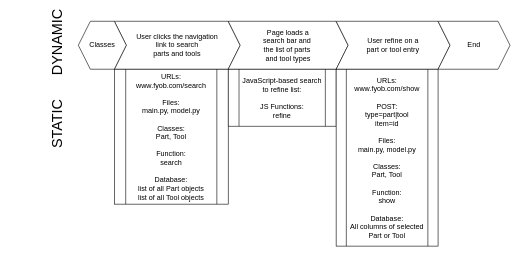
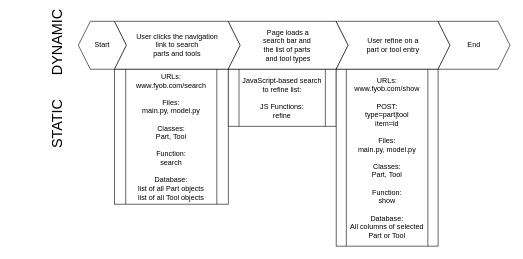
(102, 45) -> (102, 45)
